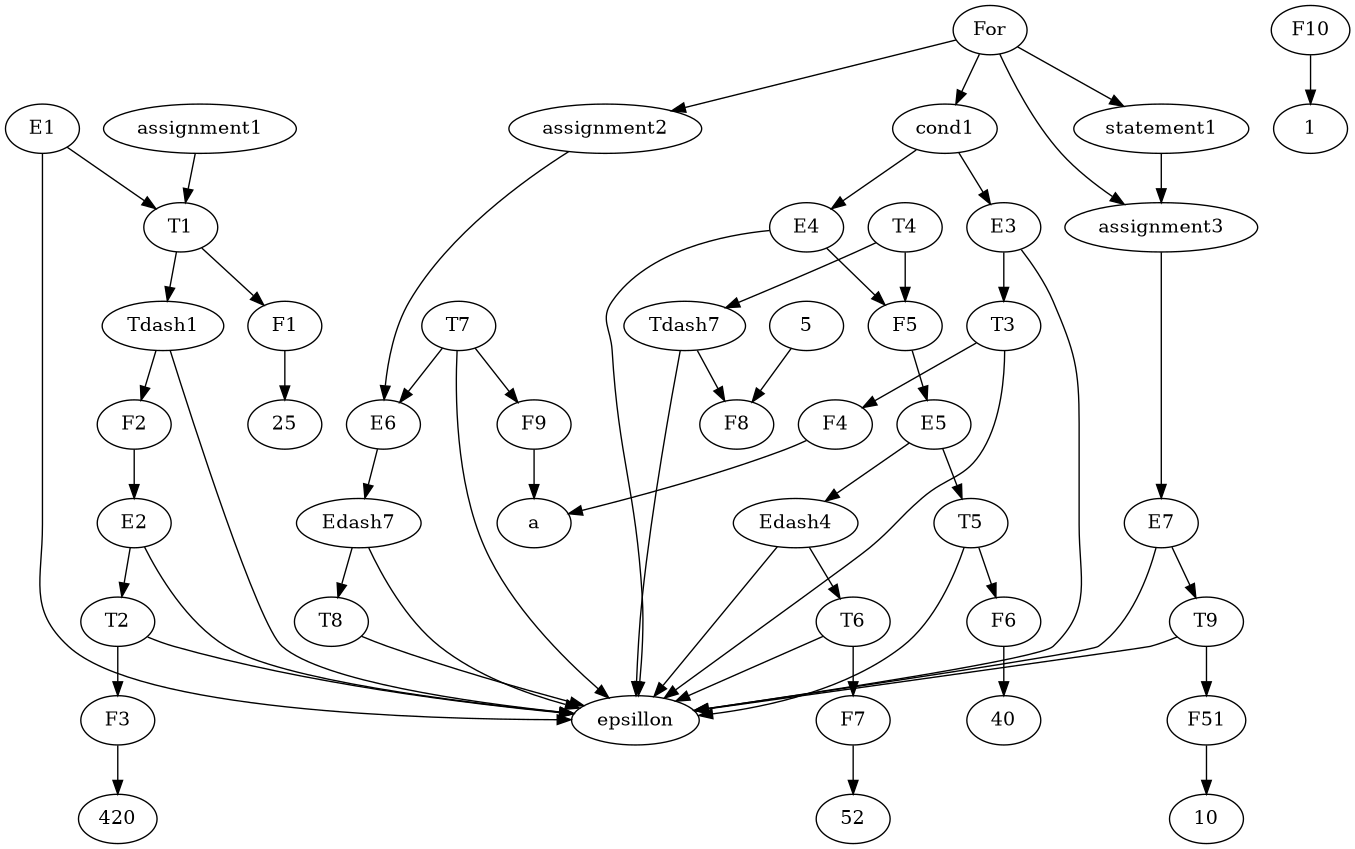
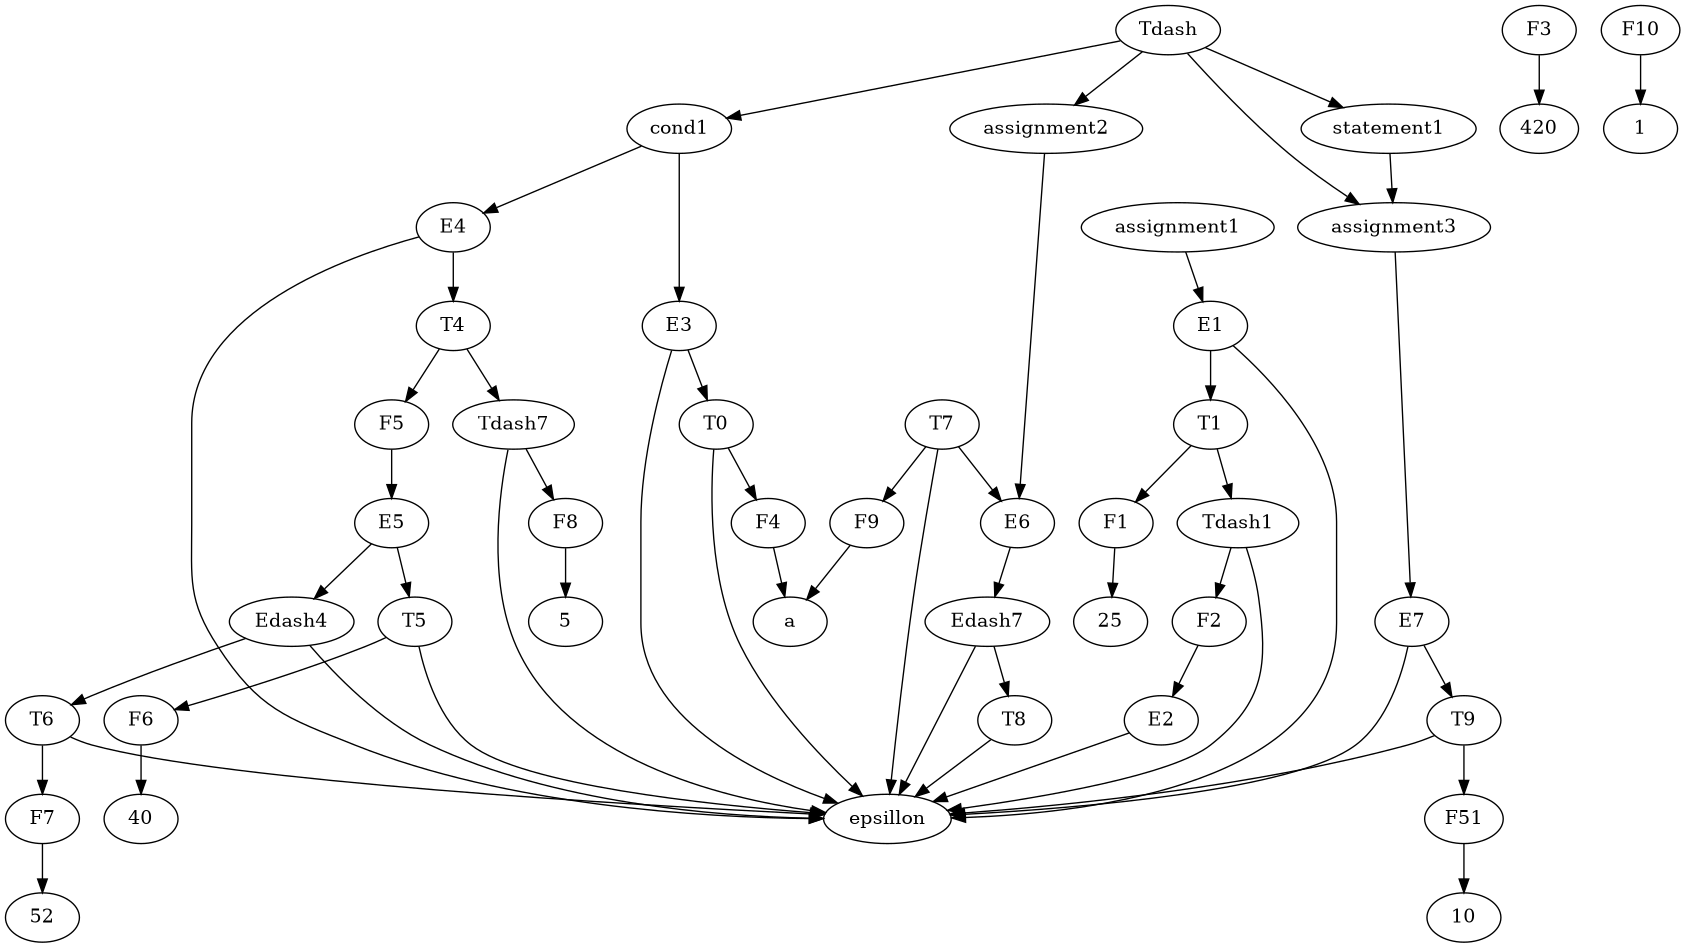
(990, 30) -> (1168, 30)
(192, 171) -> (1192, 270)
(851, 272) -> (453, 270)
(1004, 326) -> (716, 425)
(776, 370) -> (566, 566)
(118, 622) -> none
